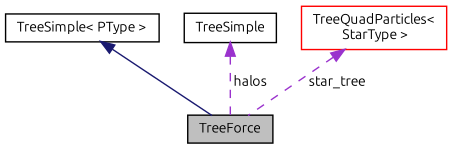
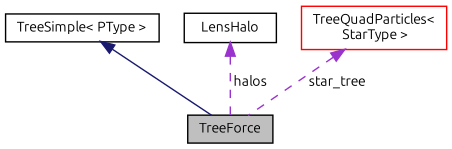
(230, 28) -> (230, 28)
